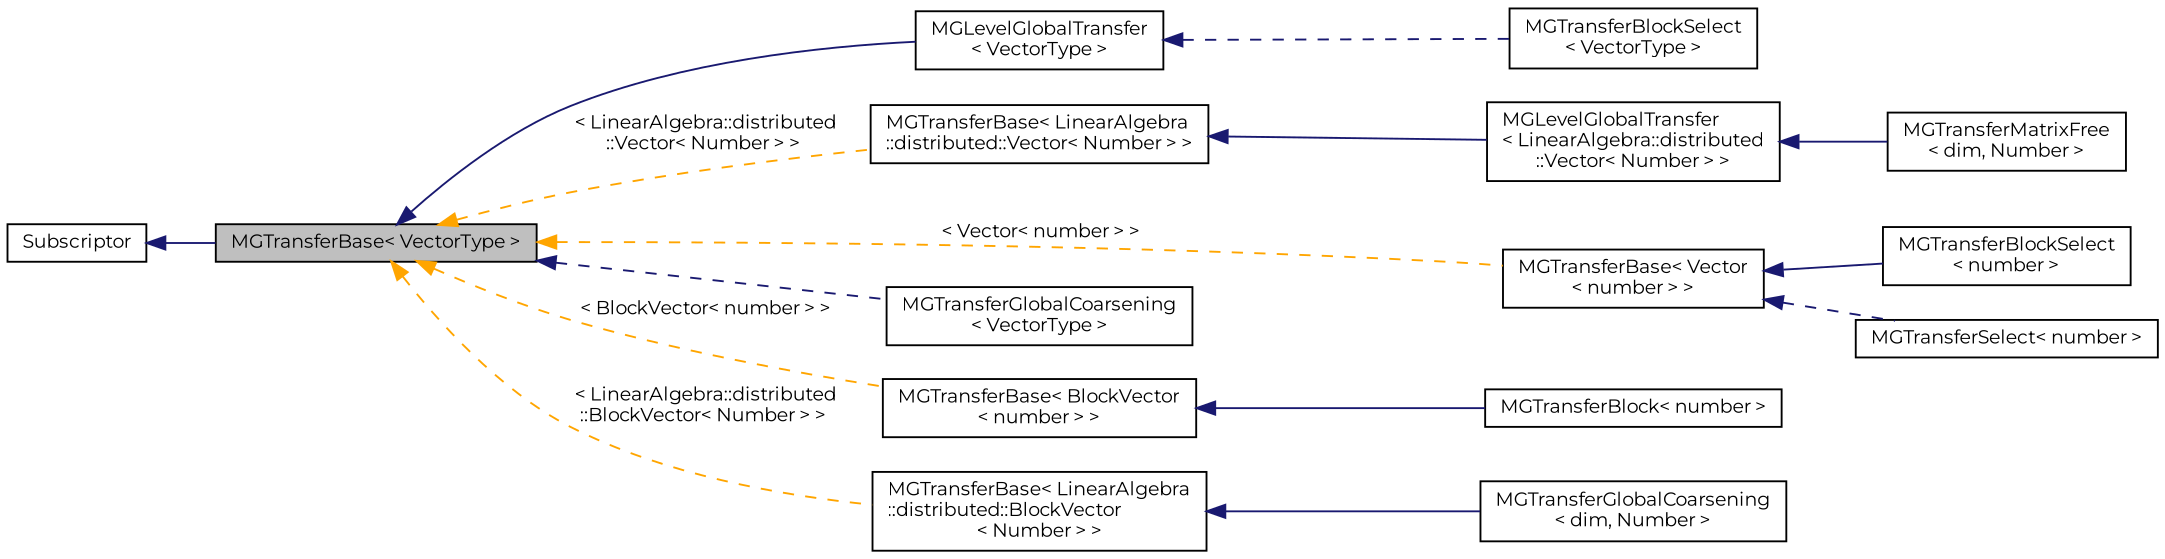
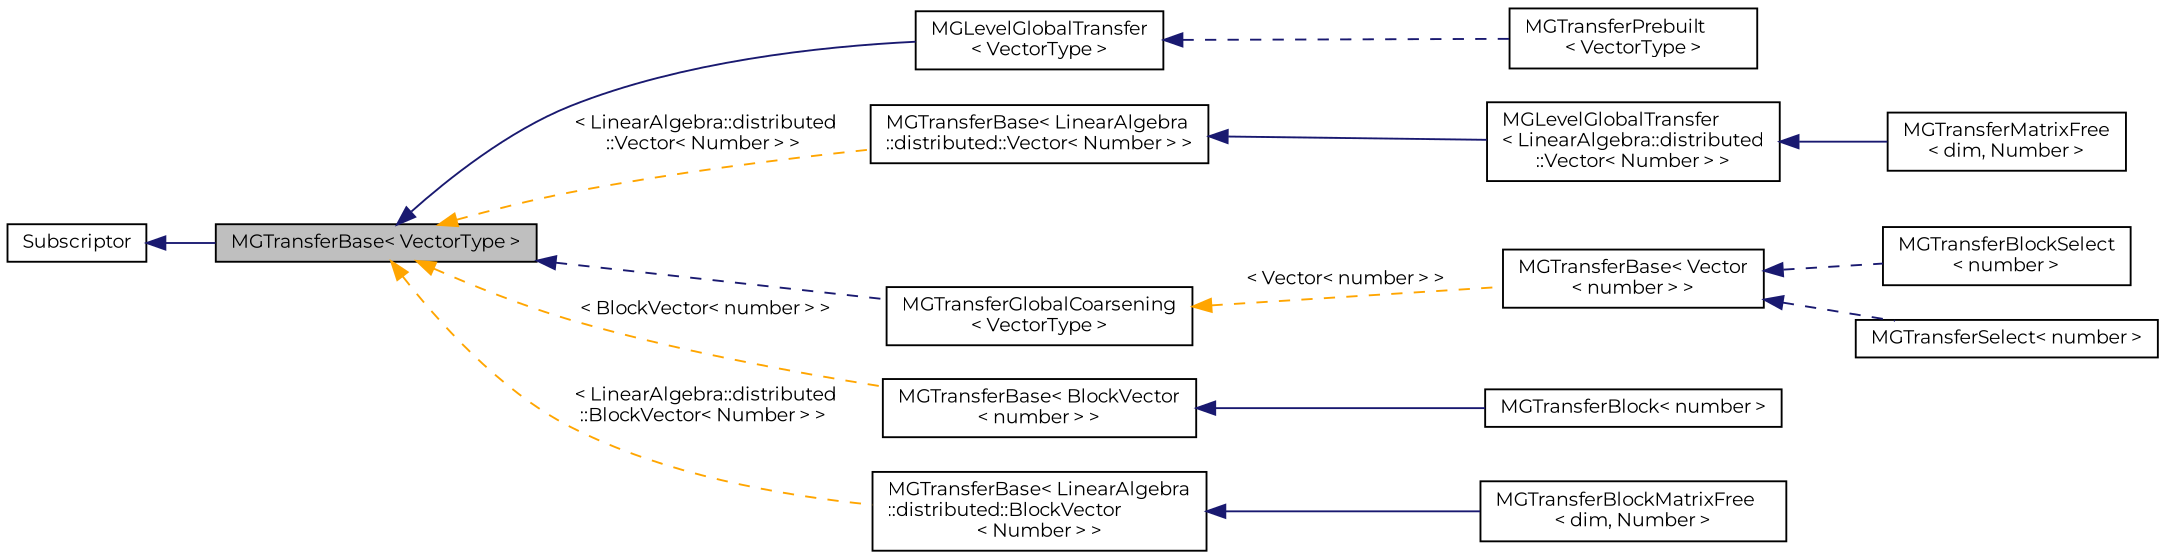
(1633, 38) -> (1633, 38)
(1030, 247) -> (1357, 296)
(1833, 267) -> (1833, 267)
(1633, 511) -> (1633, 511)
